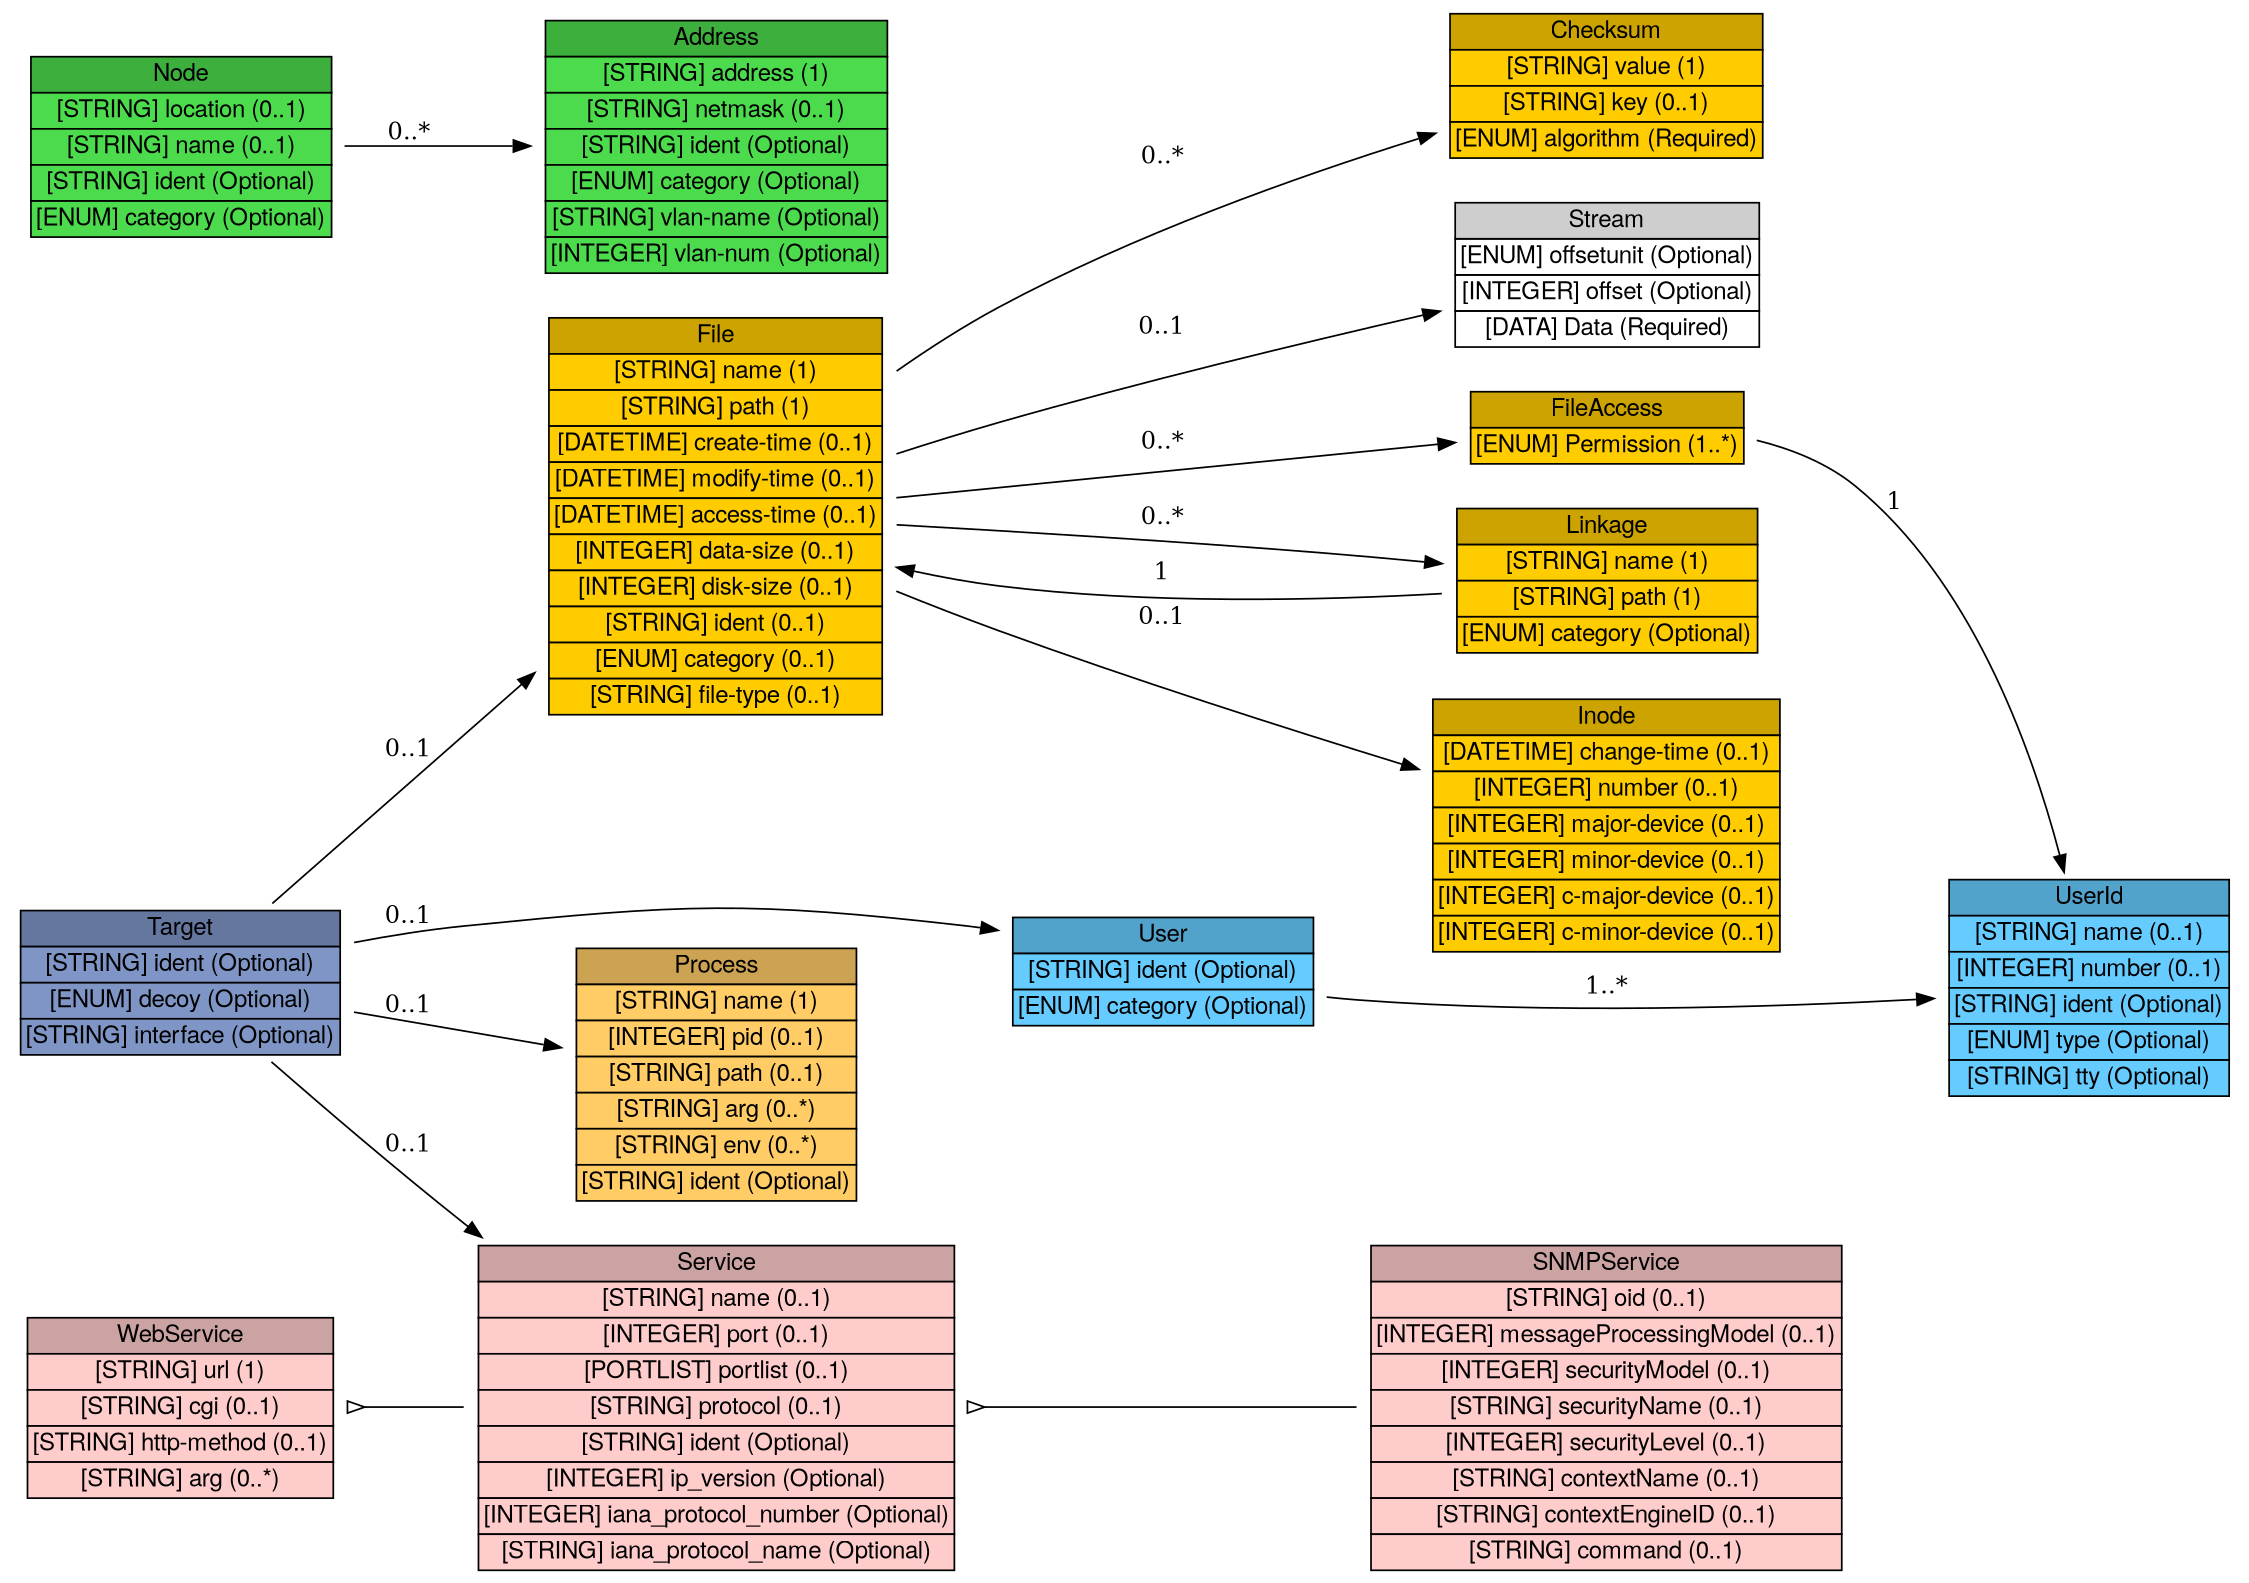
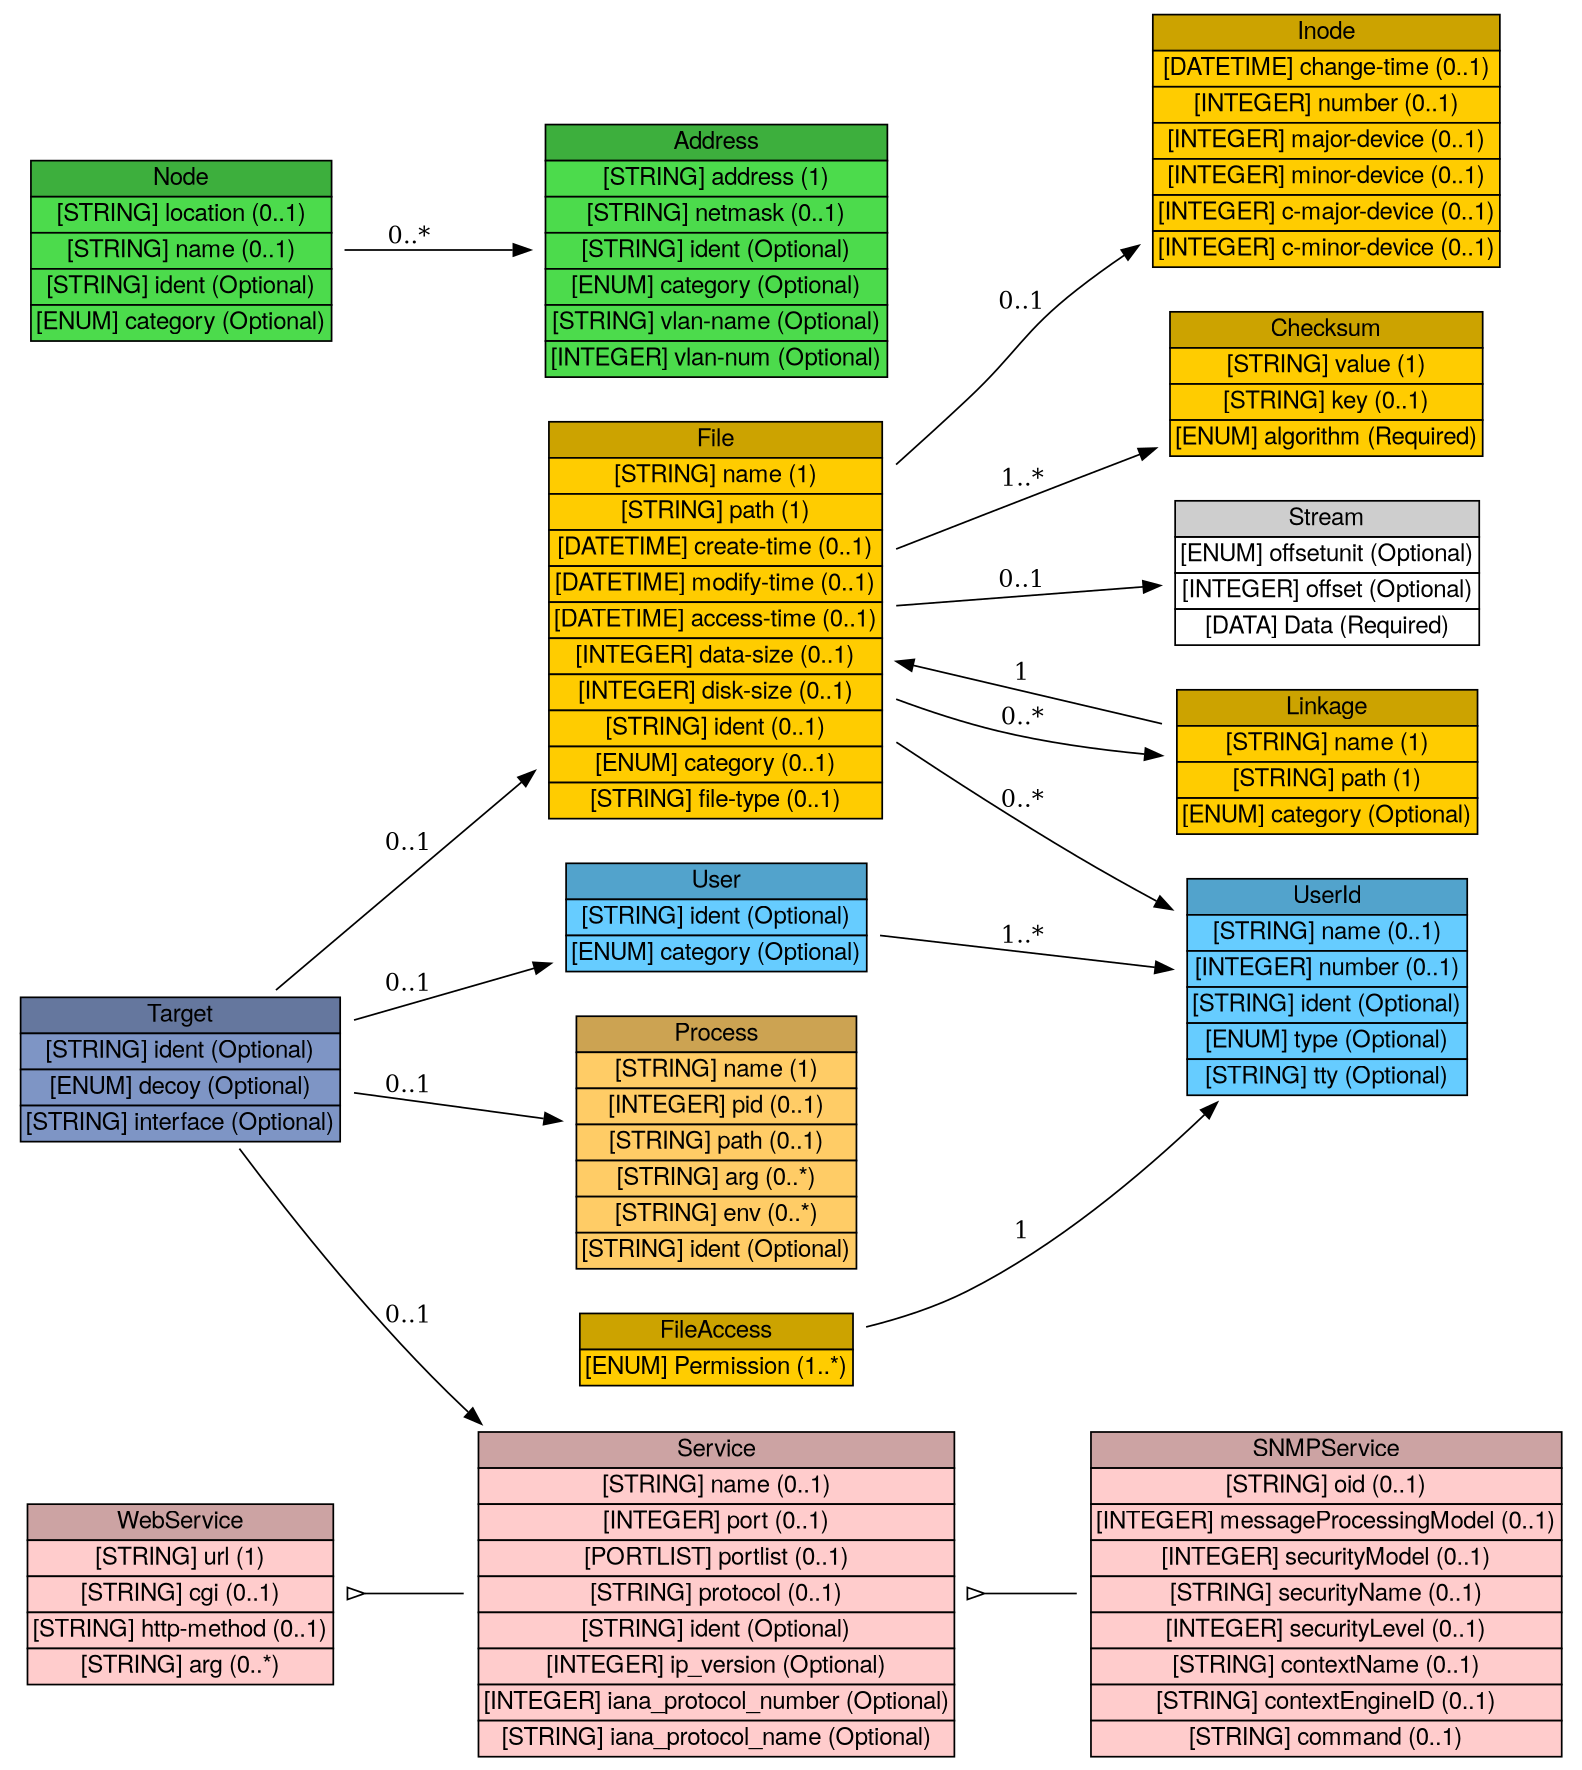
(1162, 157) -> (1022, 479)
(1167, 471) -> (1025, 825)
